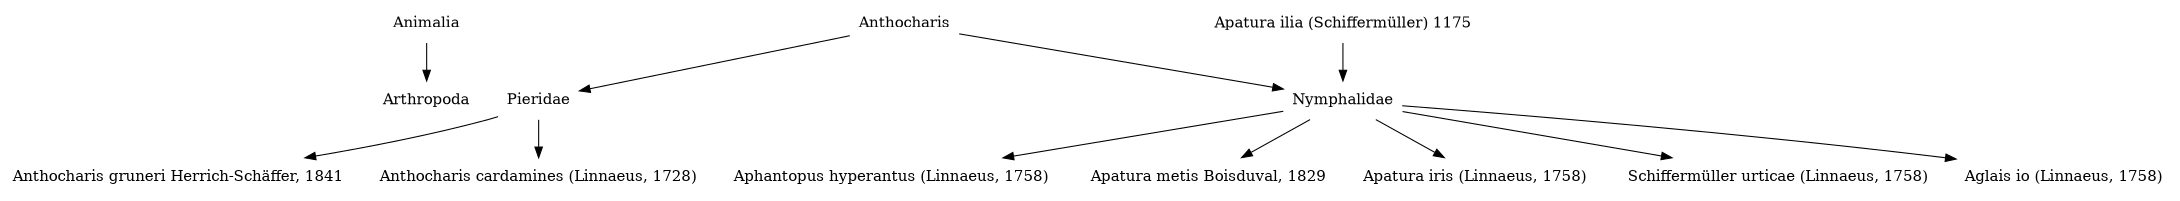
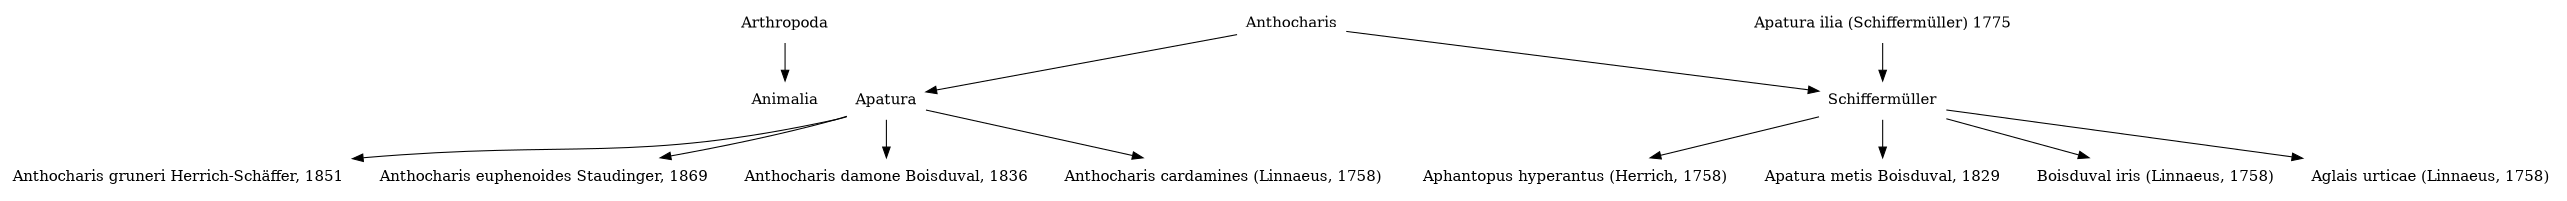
(1343, 23) -> (1883, 23)
(427, 57) -> (785, 57)
(539, 100) -> (886, 100)
(1343, 100) -> (1883, 100)
(178, 177) -> (178, 177)
(539, 177) -> (1226, 177)
none -> (544, 177)
none -> (886, 177)
(894, 177) -> (1575, 177)
(1477, 177) -> (2156, 177)
(1778, 177) -> (2433, 177)
(2066, 177) -> none
